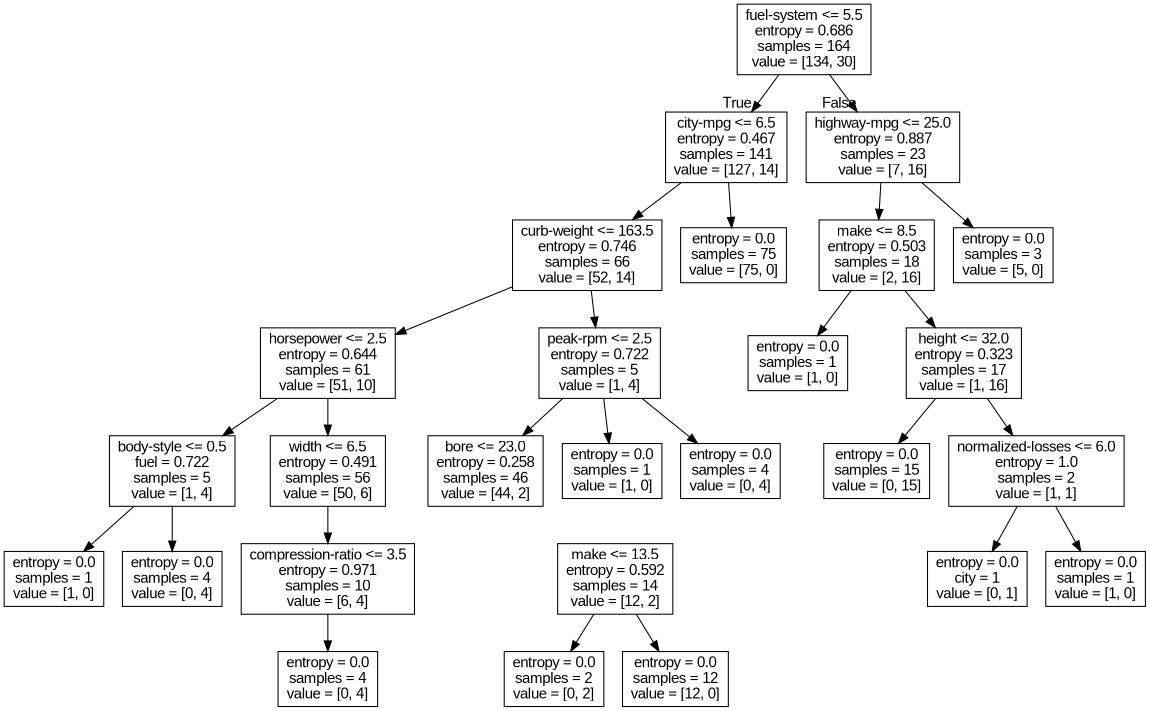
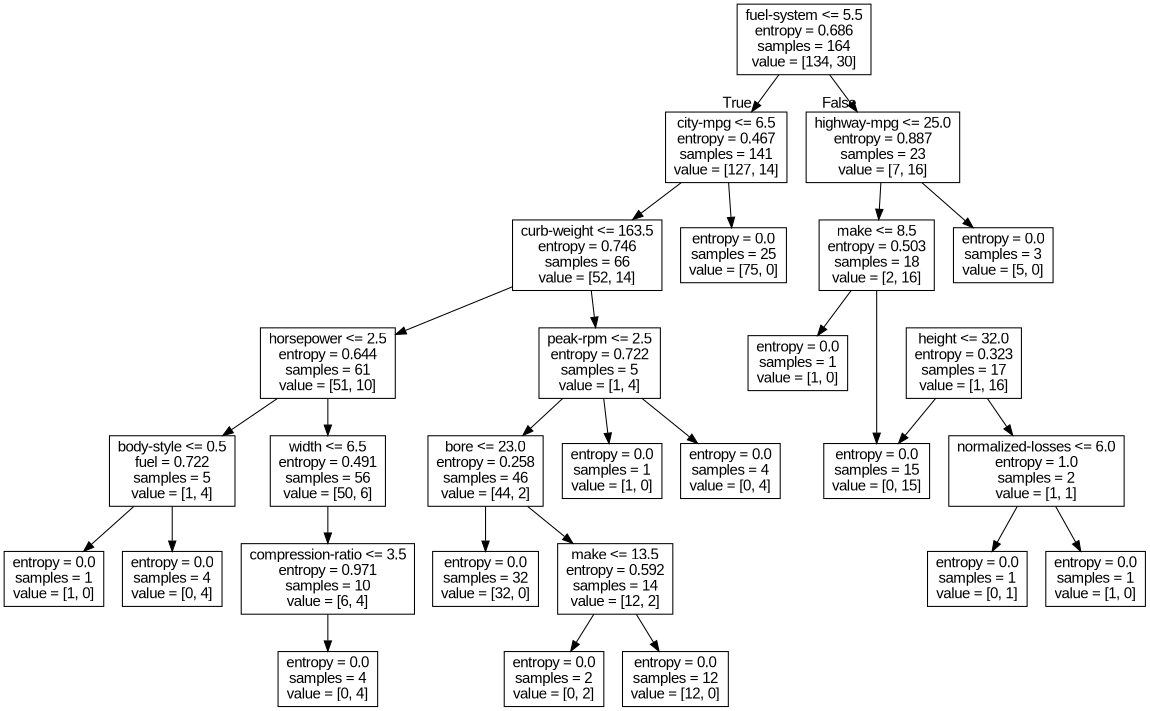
(734, 255) -> (734, 255)
(917, 305) -> (877, 362)
none -> (546, 521)
none -> (486, 579)
(977, 579) -> (977, 579)
